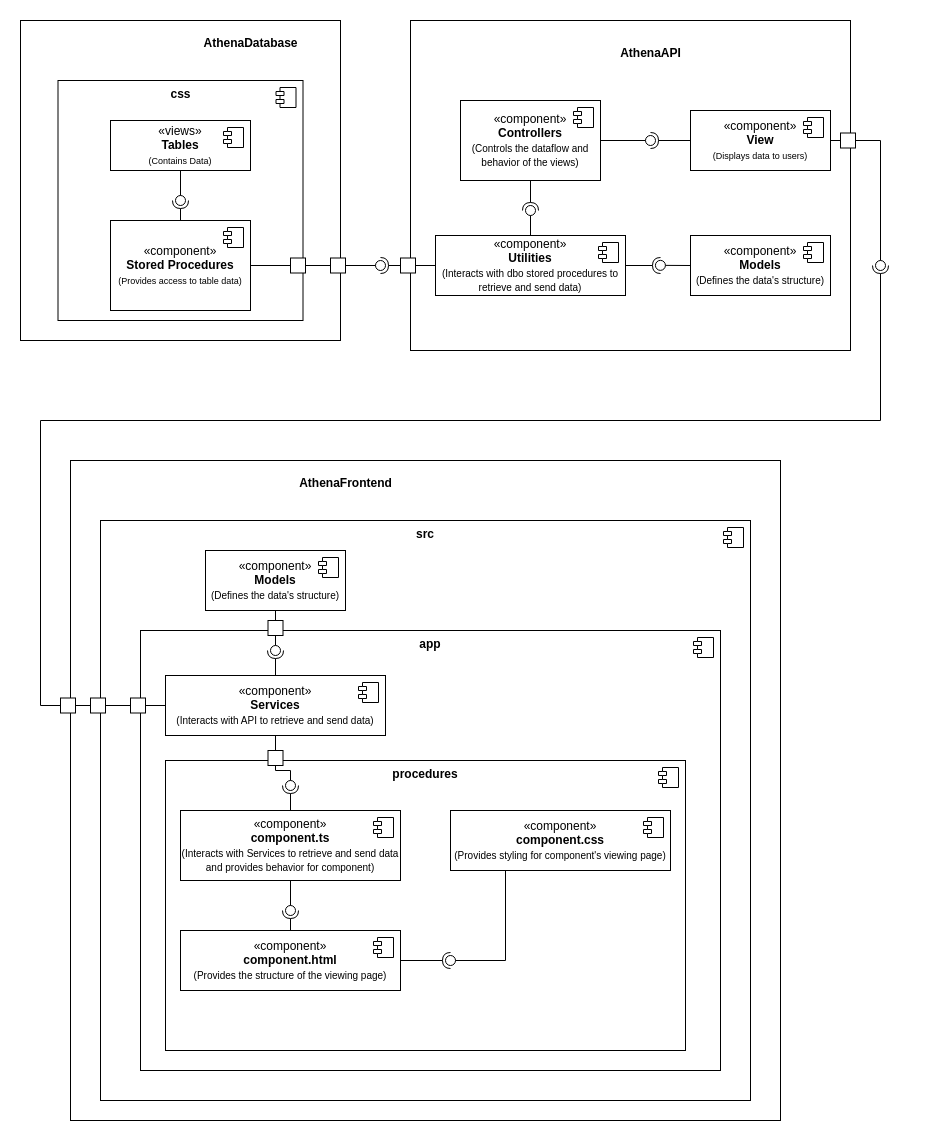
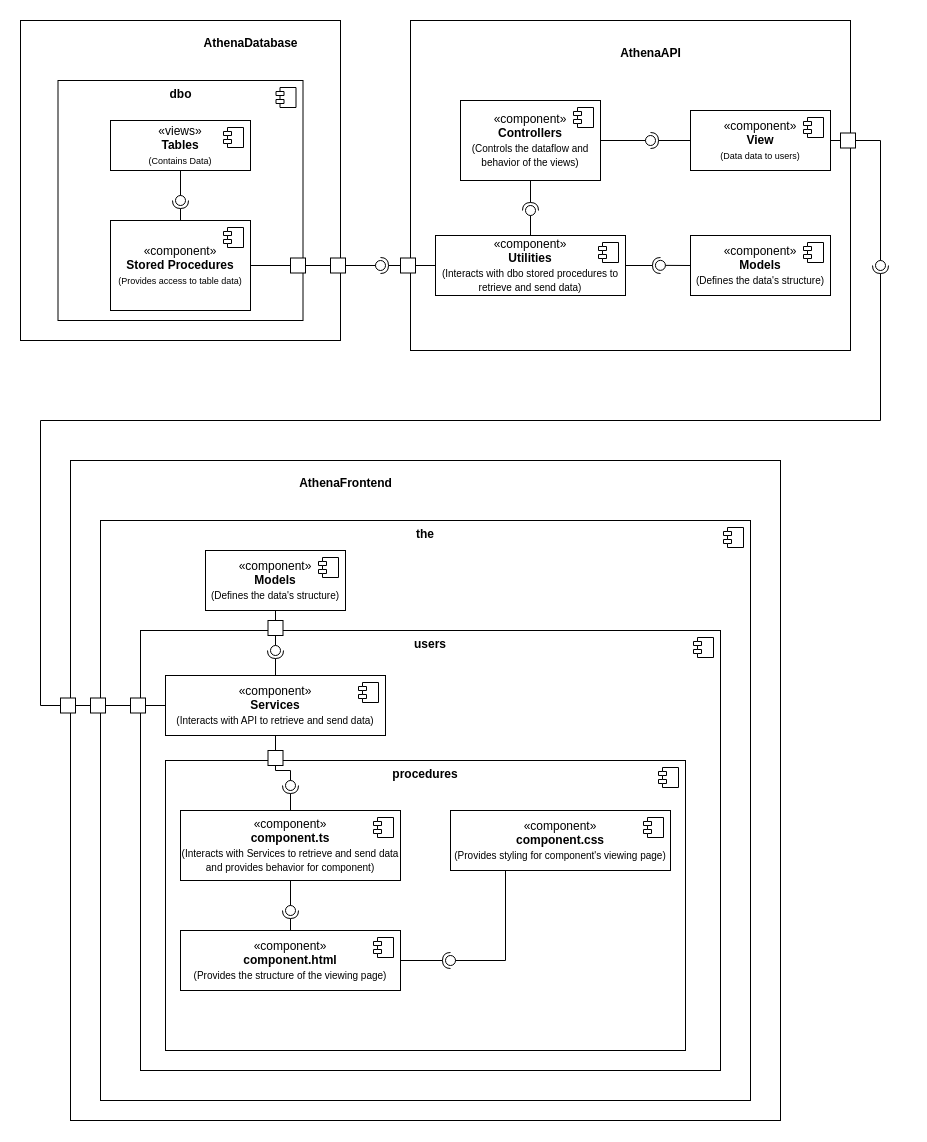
(181, 95) -> (181, 95)
(761, 141) -> (761, 141)
(426, 535) -> (426, 535)
(431, 645) -> (431, 645)
